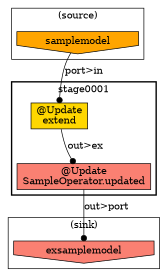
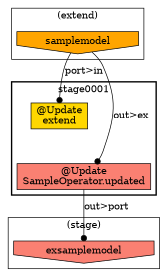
(78, 16) -> (78, 16)
(65, 144) -> (113, 104)
(84, 225) -> (84, 225)
